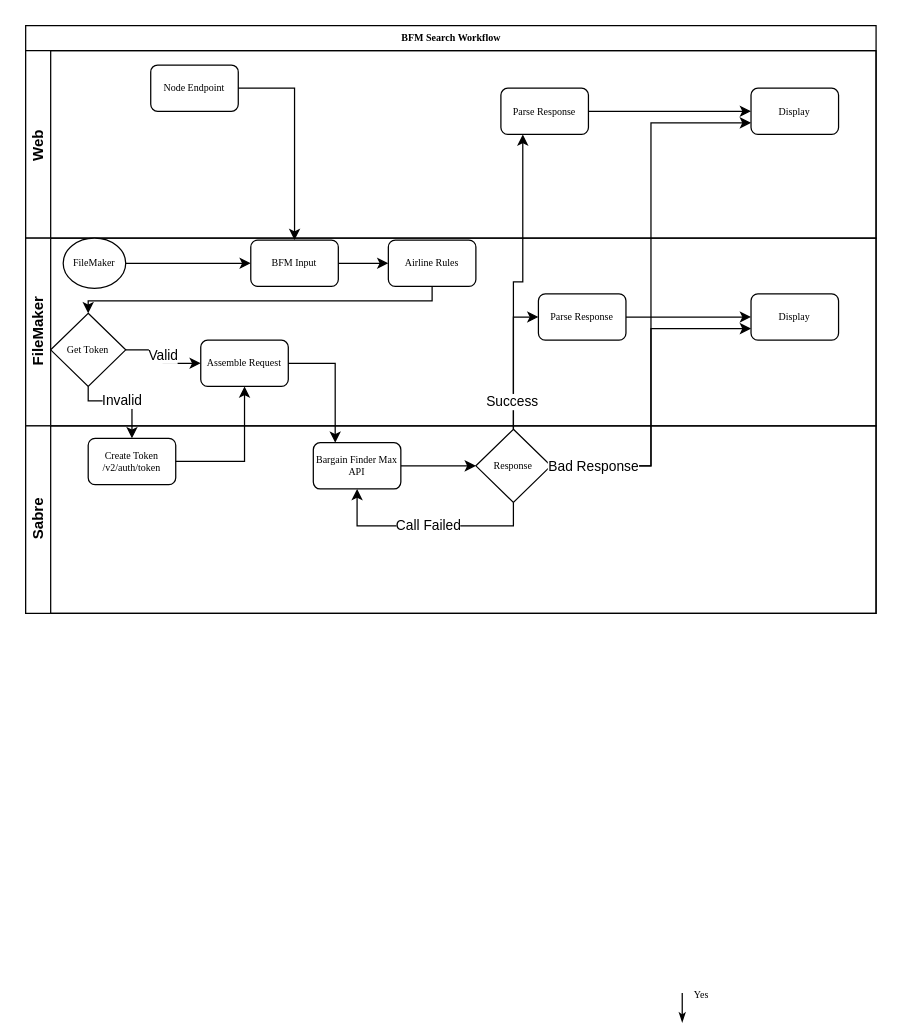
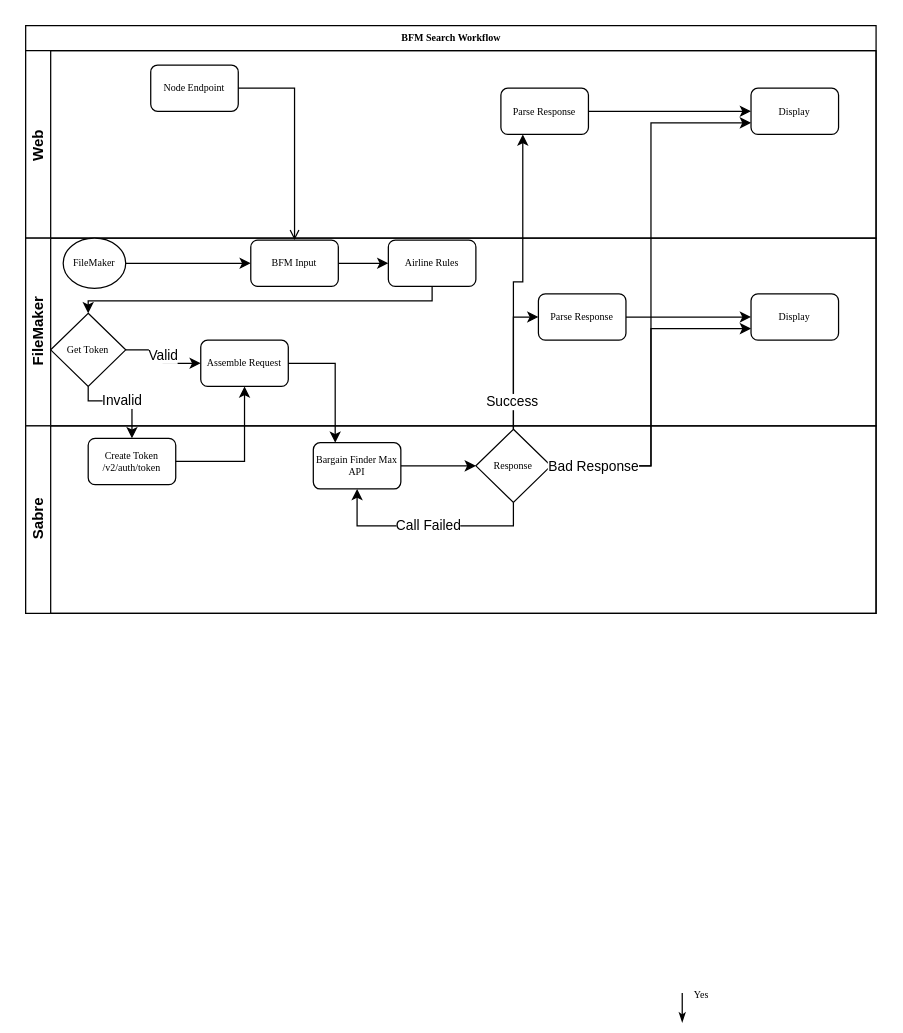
(294, 230) -> (294, 231)
